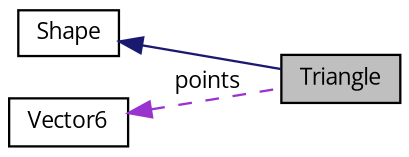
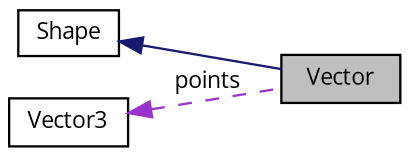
(341, 79) -> (341, 79)
(69, 122) -> (69, 122)
